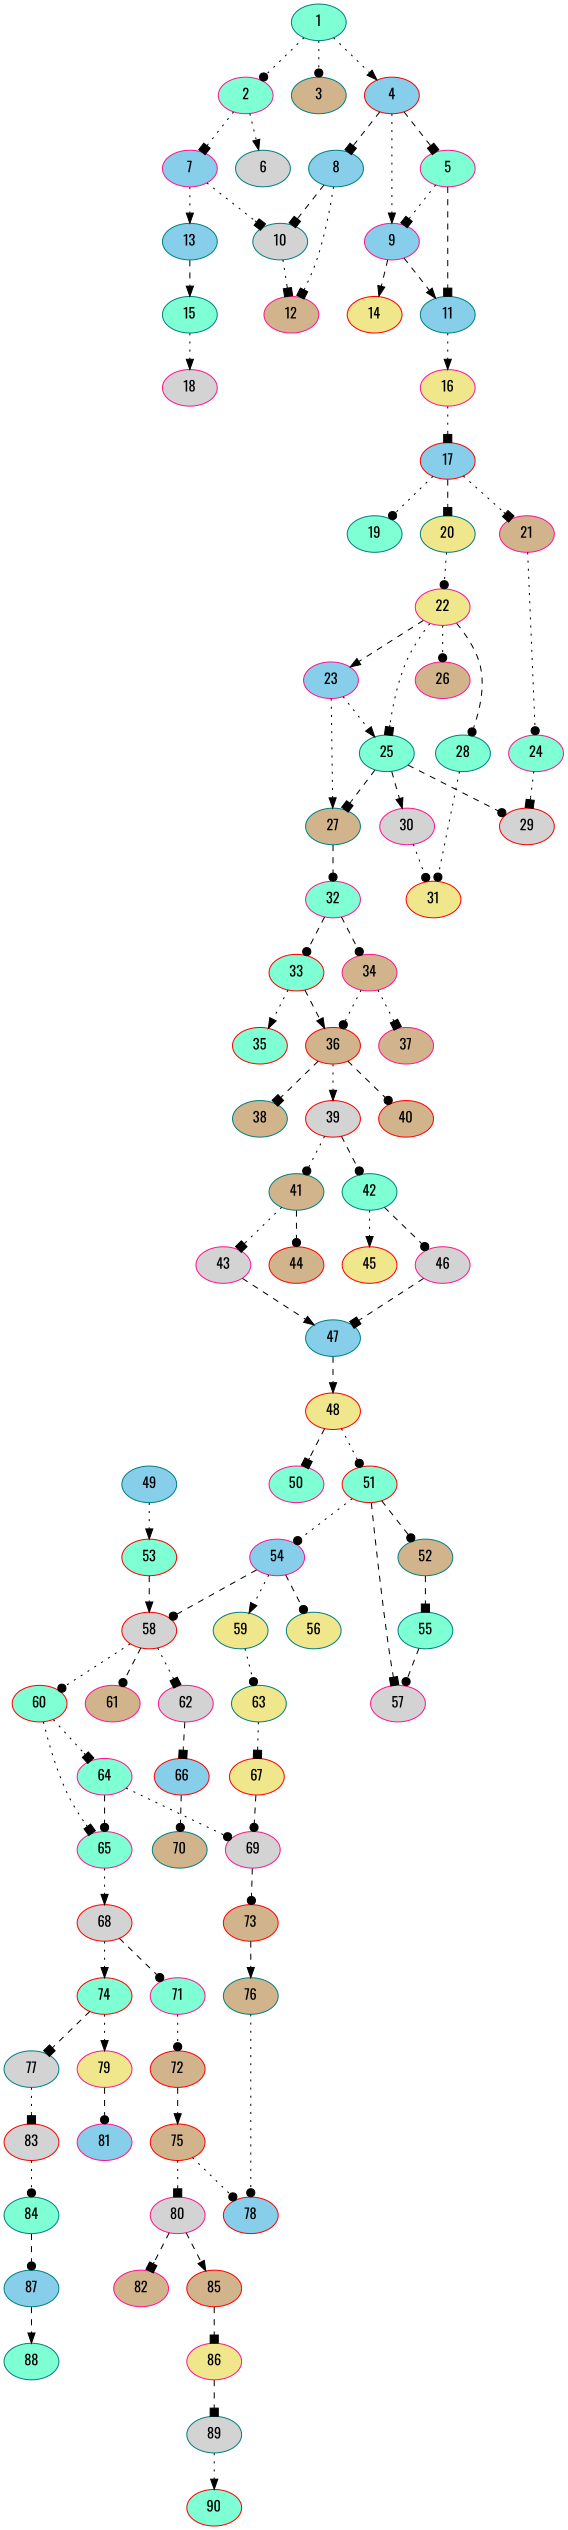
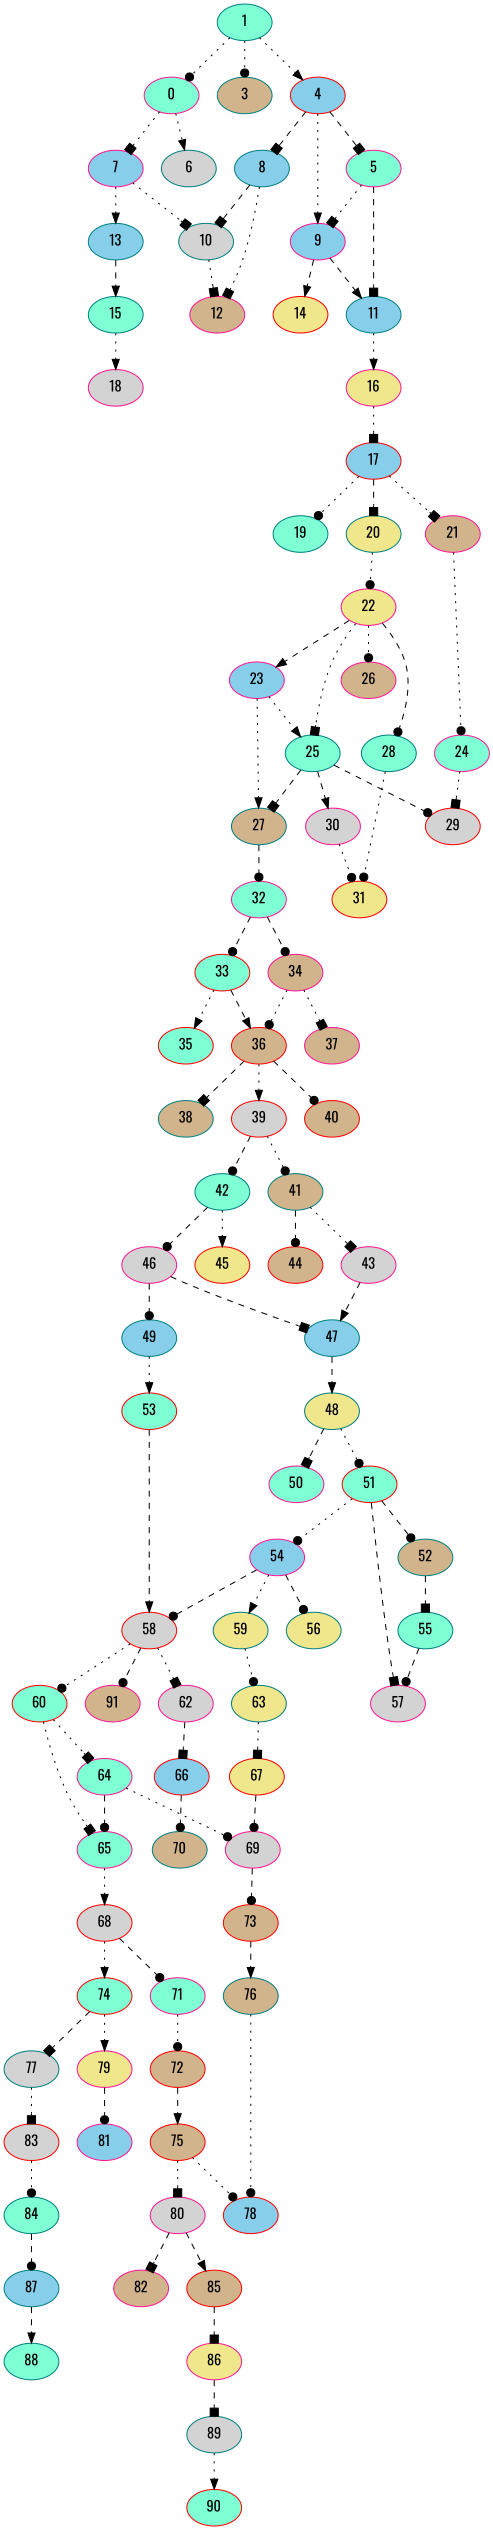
(246, 95) -> (172, 95)
none -> (149, 1298)
(333, 1411) -> (332, 1411)
(113, 1704) -> (113, 1704)
